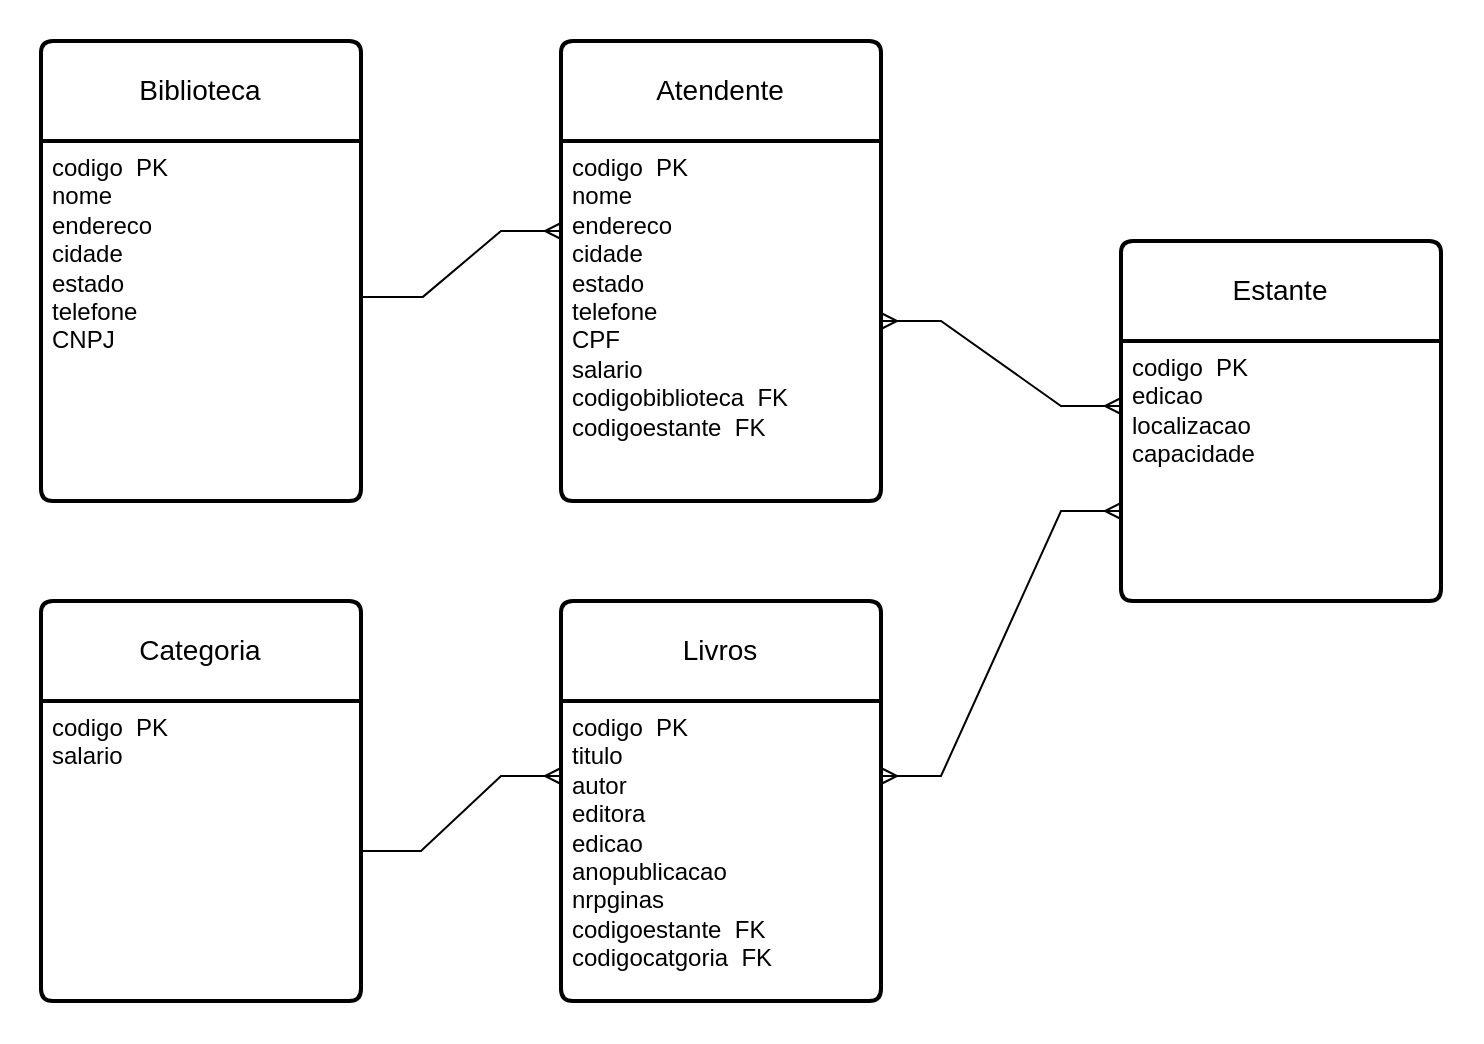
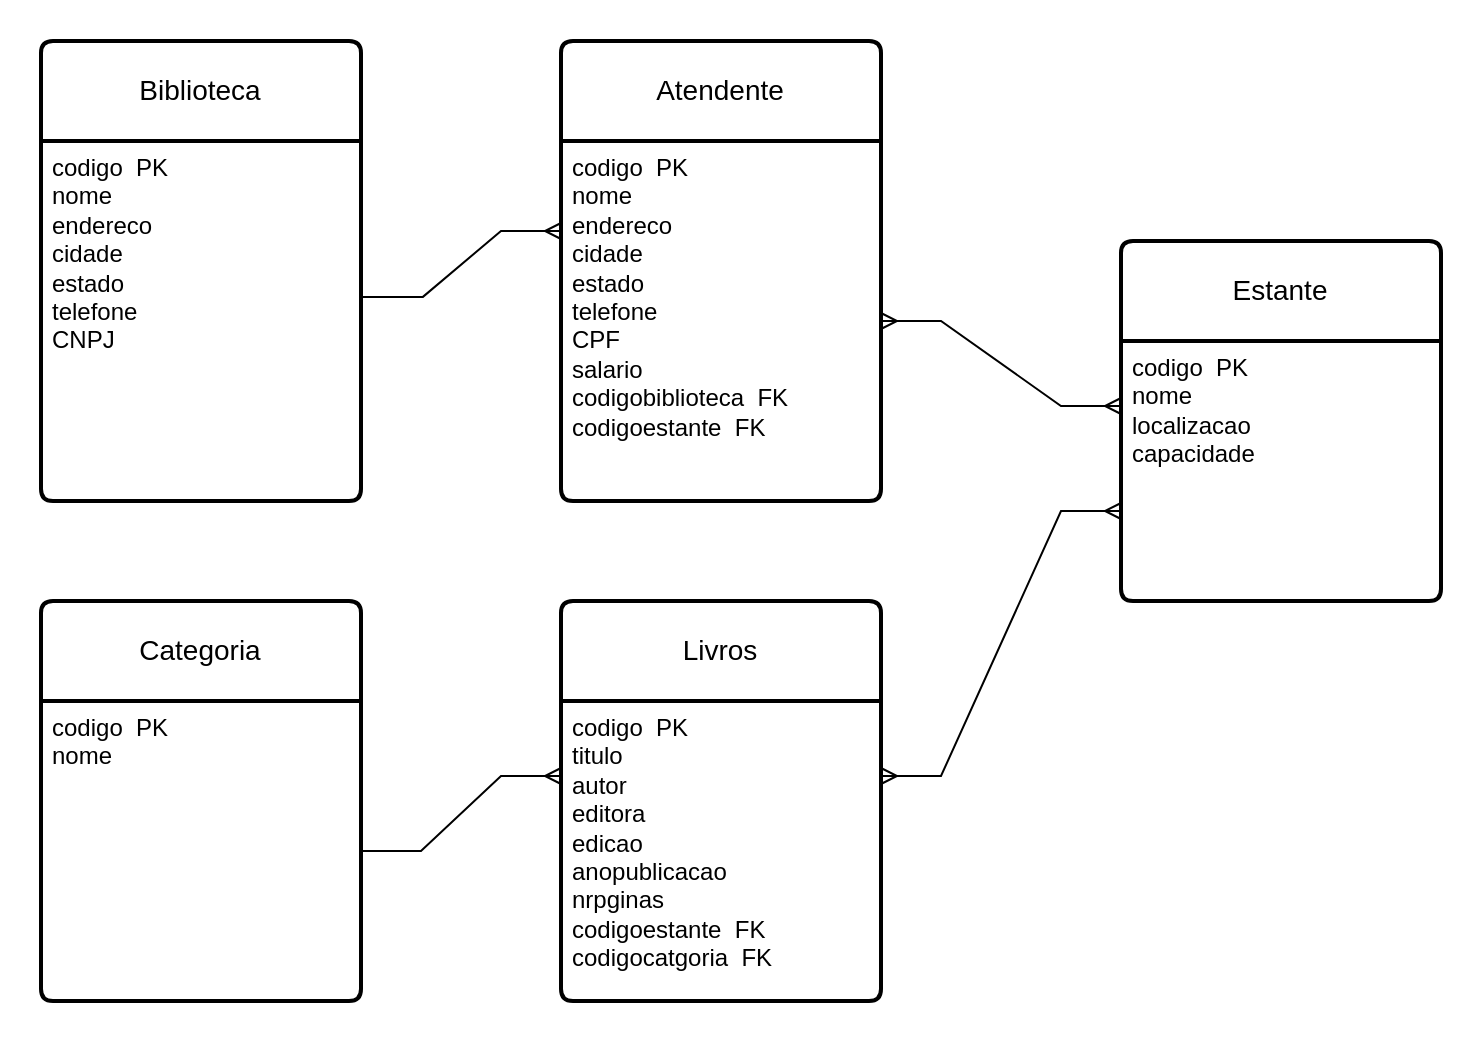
(1198, 413) -> (1198, 413)
(114, 744) -> (114, 744)
